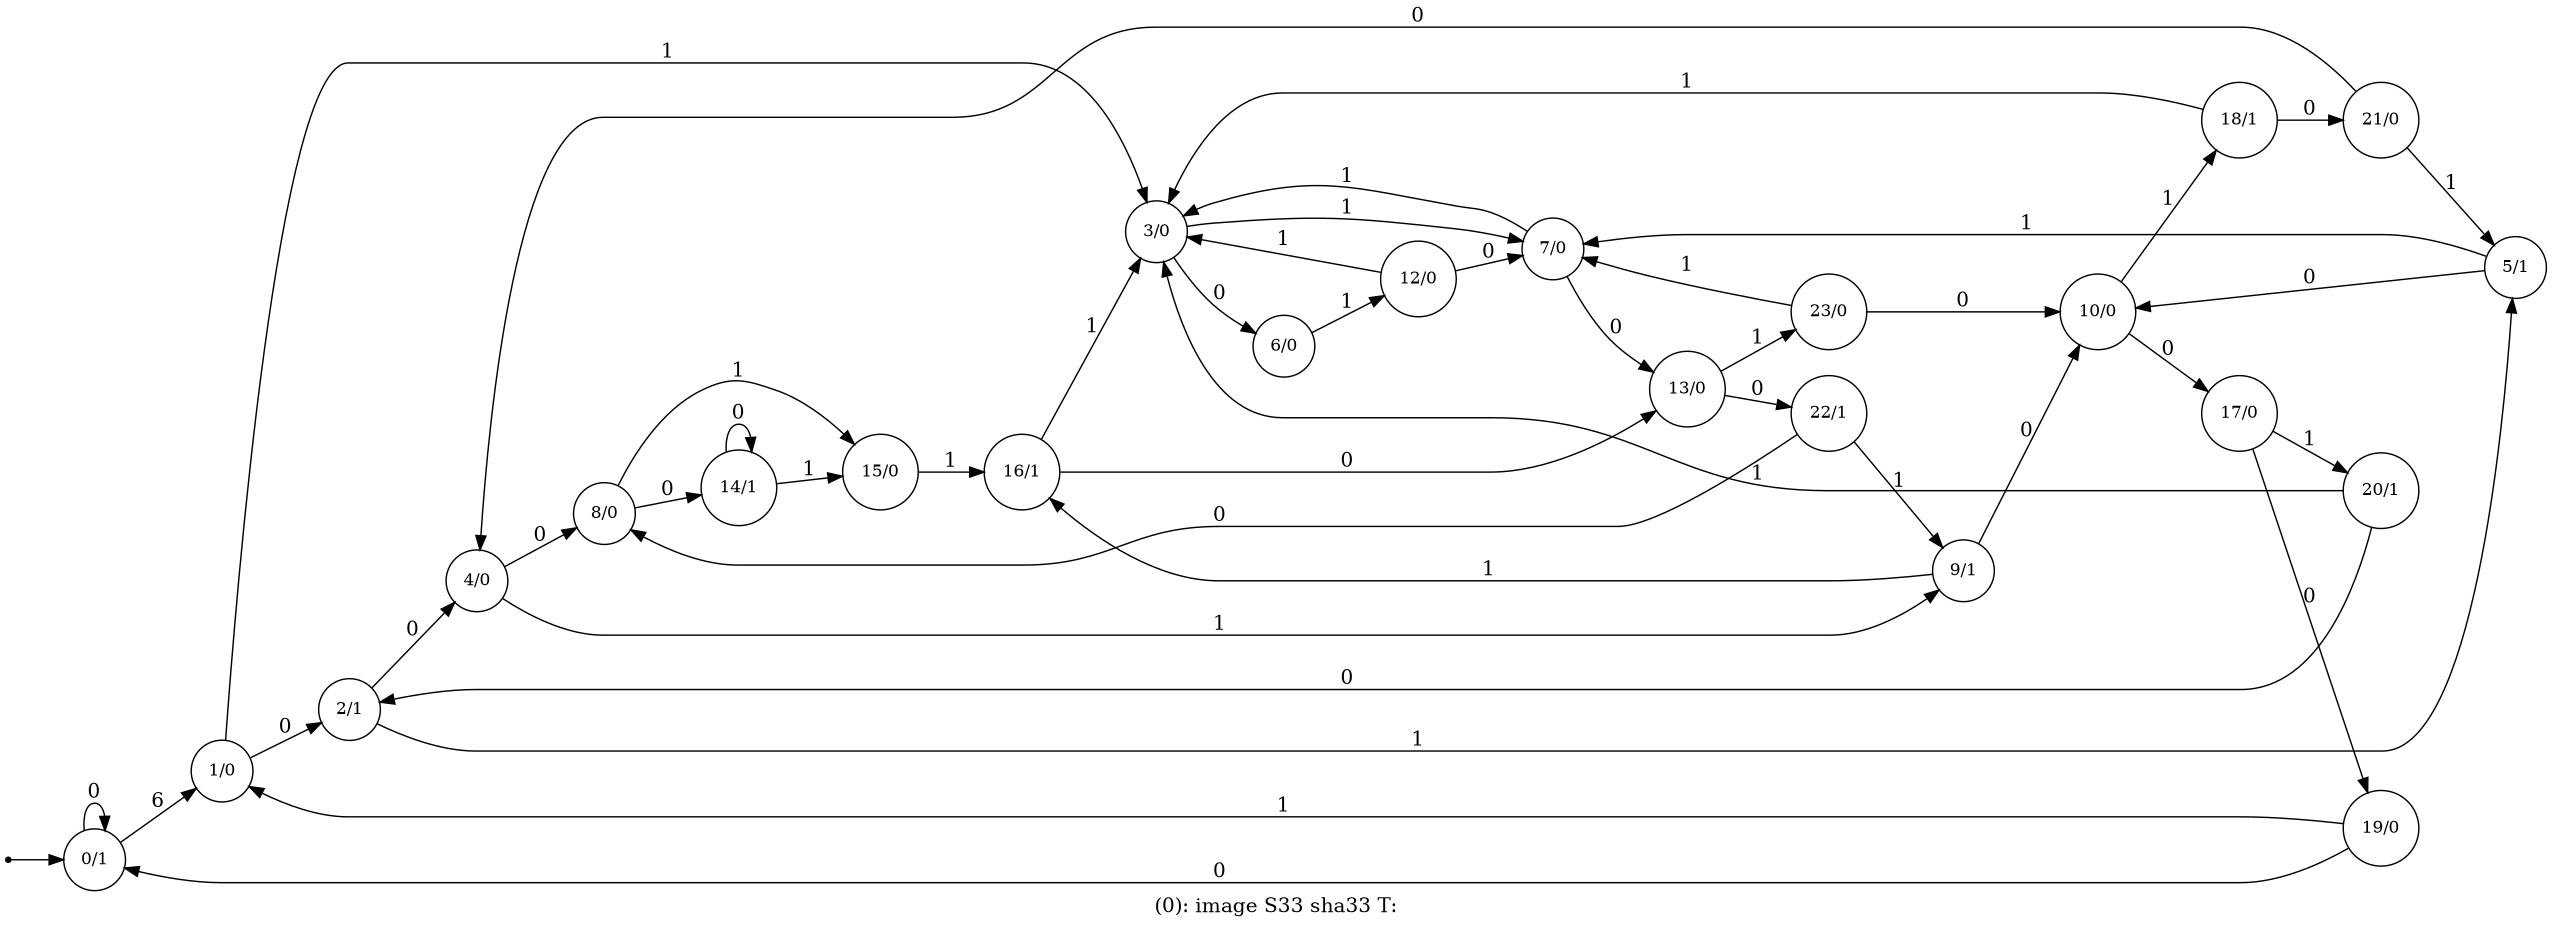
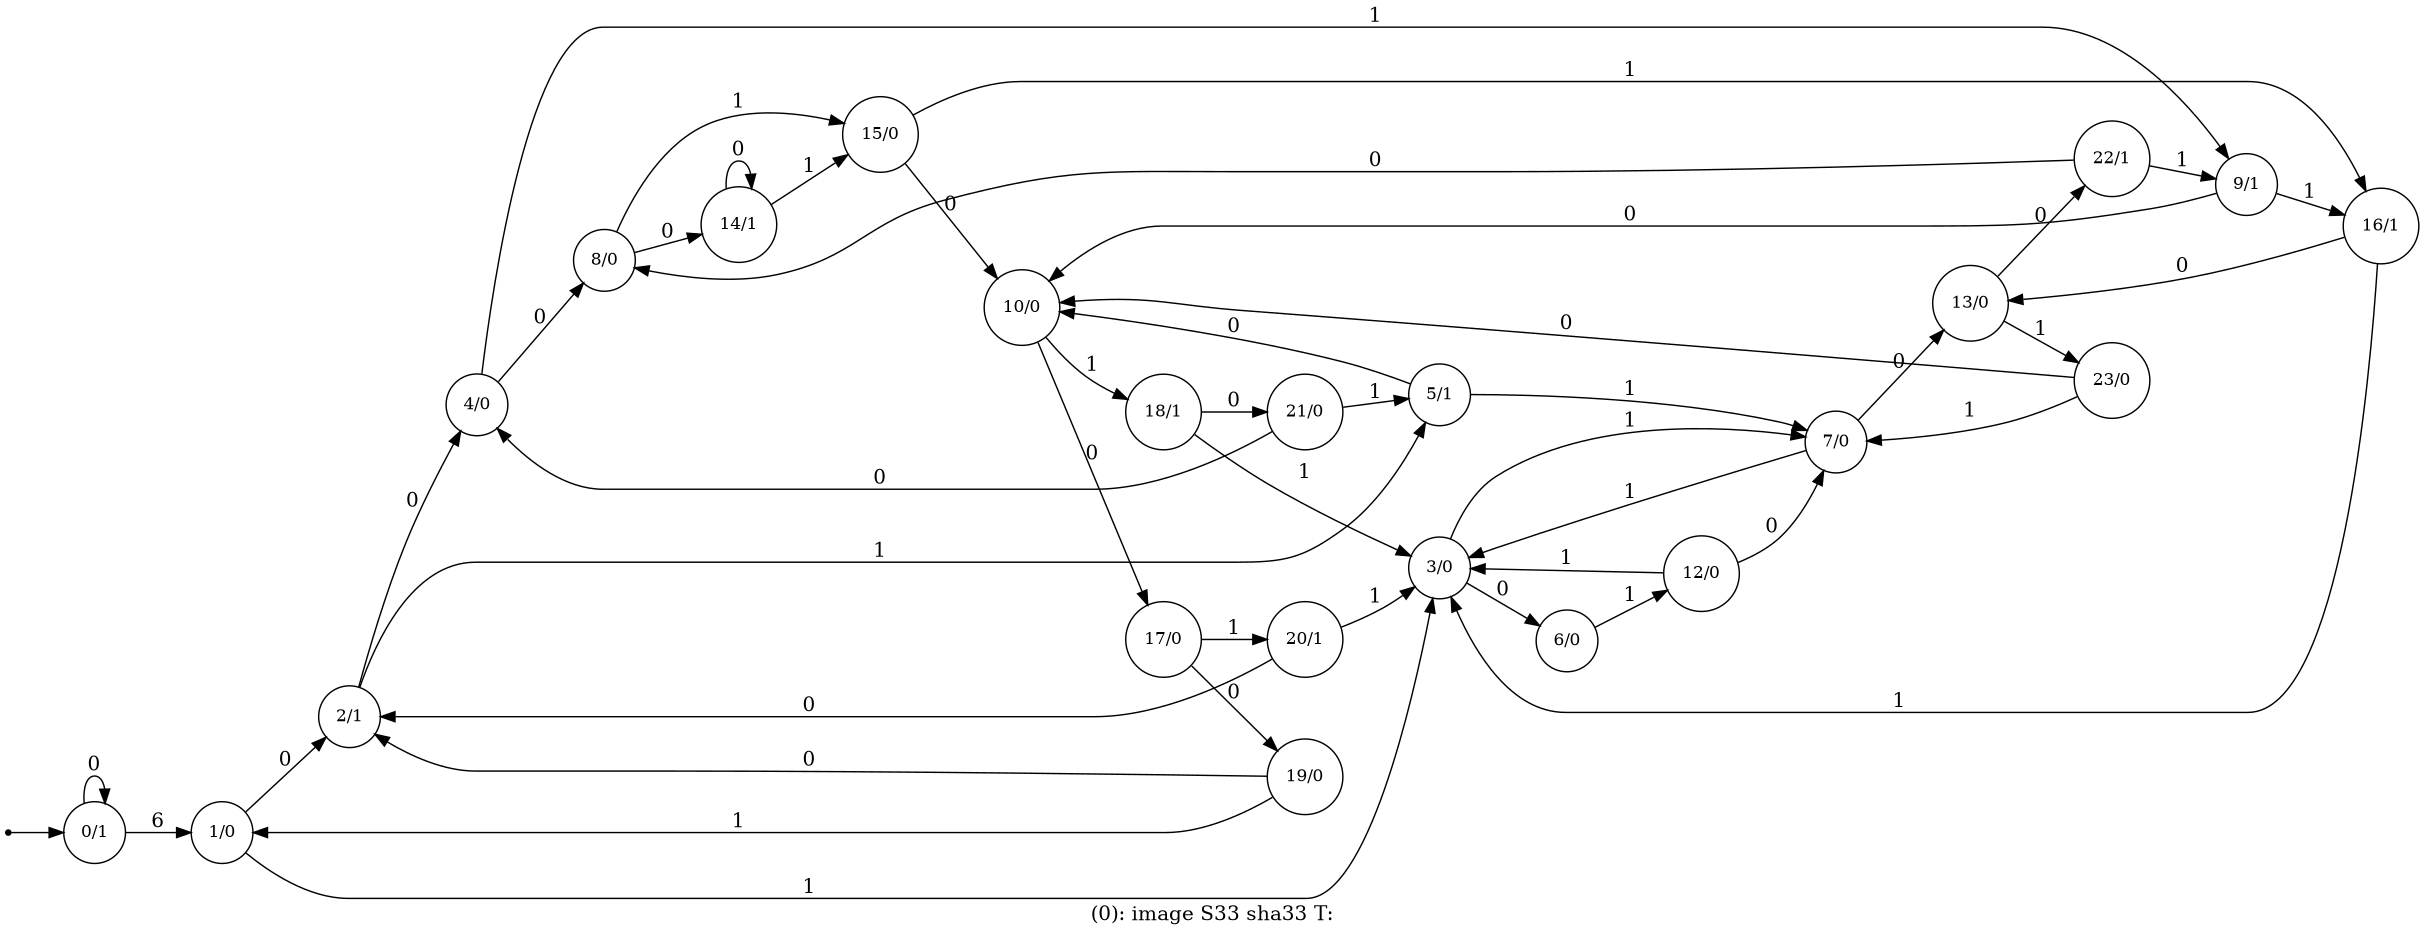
none -> (947, 215)
(1246, 883) -> (824, 772)
